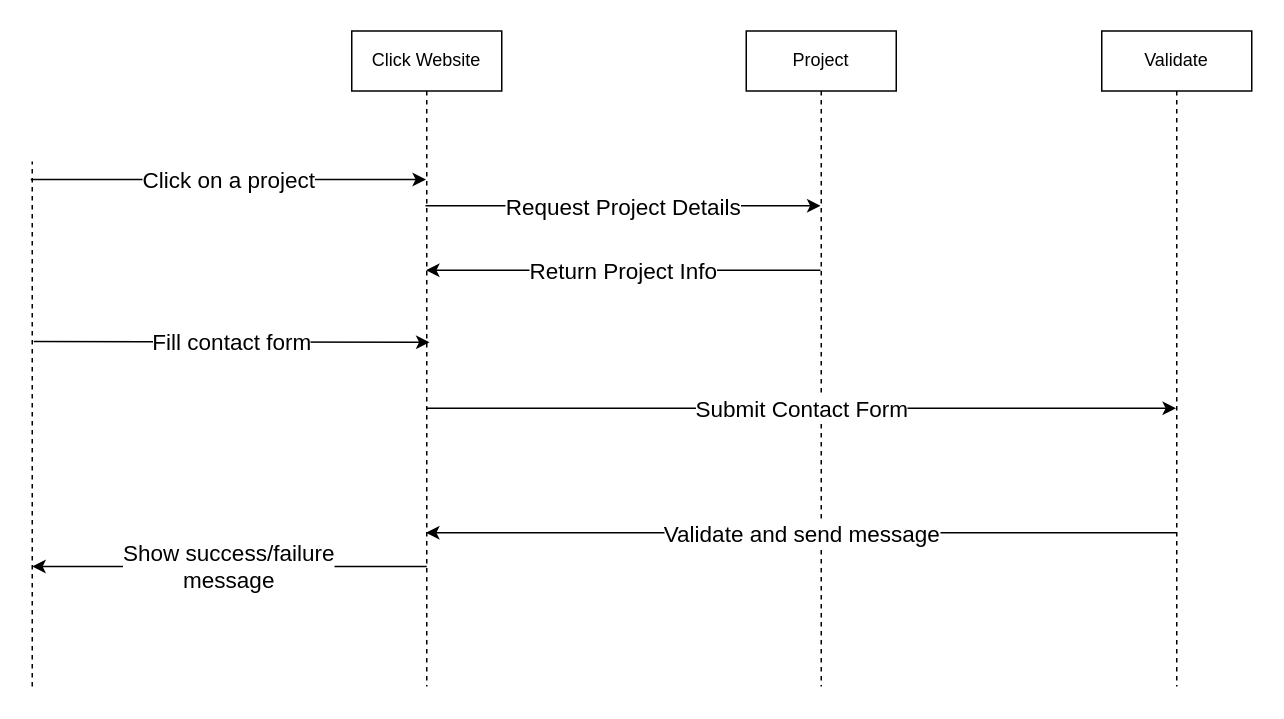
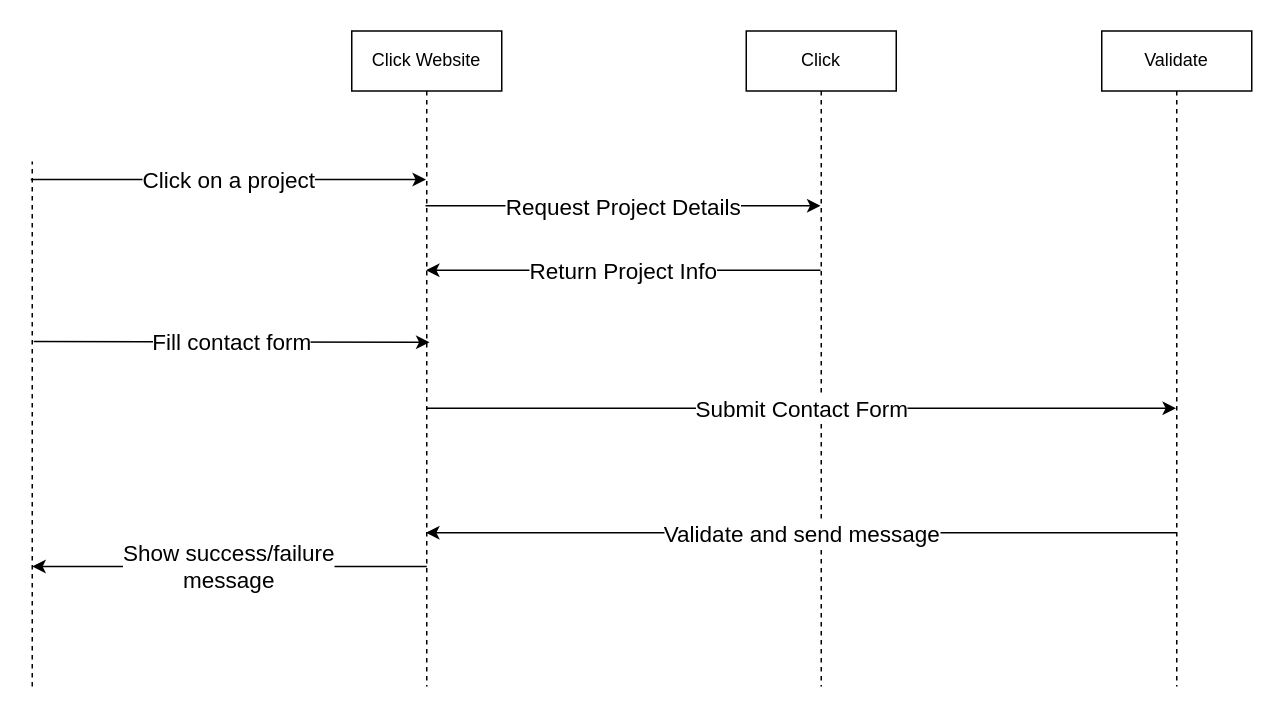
(821, 61) -> (821, 61)
